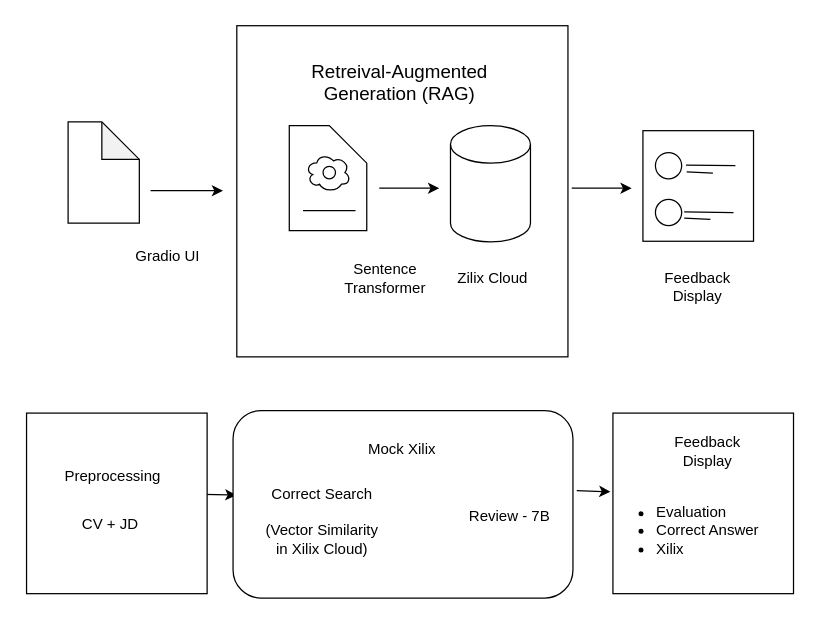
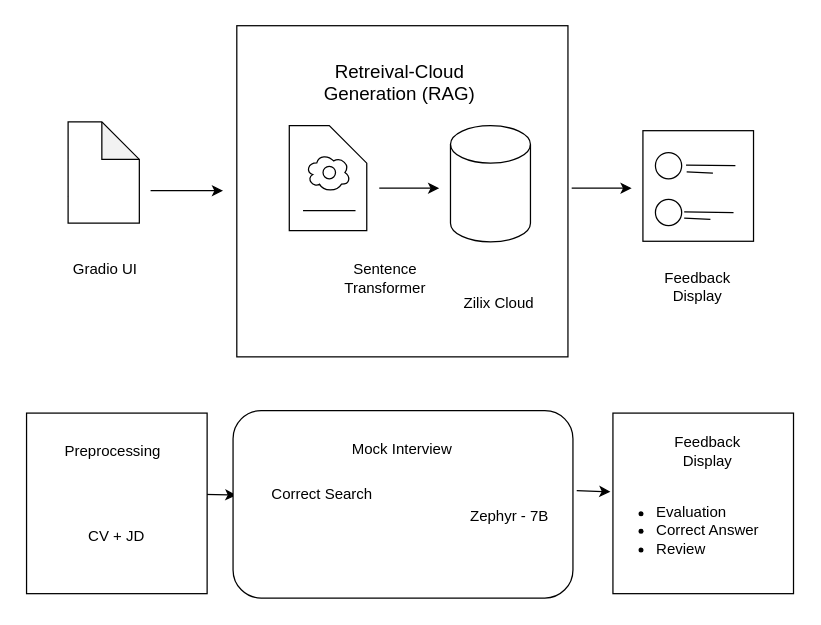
(400, 82) -> (400, 82)
(168, 257) -> (106, 269)
(493, 278) -> (499, 303)
(403, 449) -> (403, 449)
(113, 477) -> (113, 452)
(510, 517) -> (510, 517)
(111, 524) -> (117, 537)
(664, 531) -> (664, 531)
(322, 539) -> none
